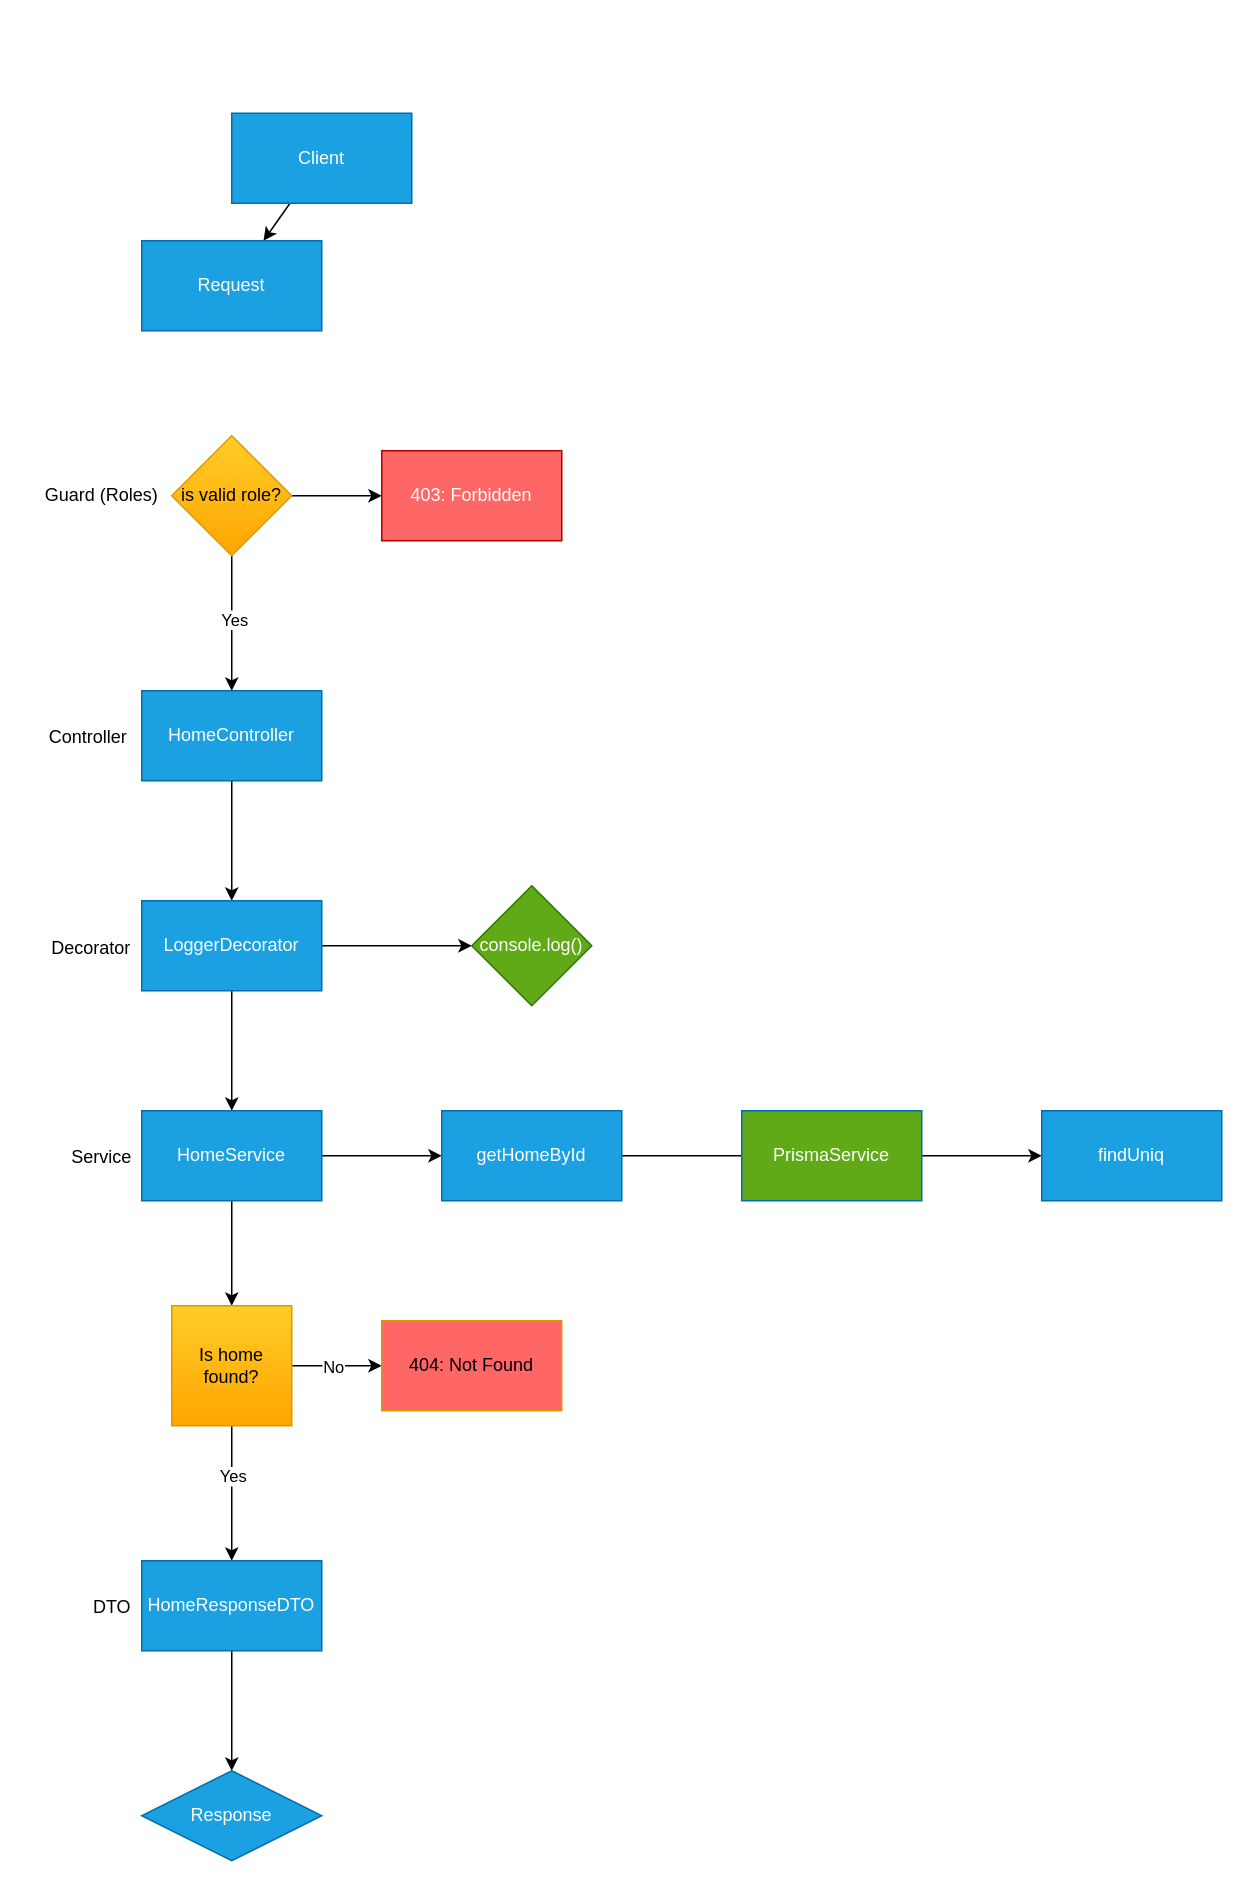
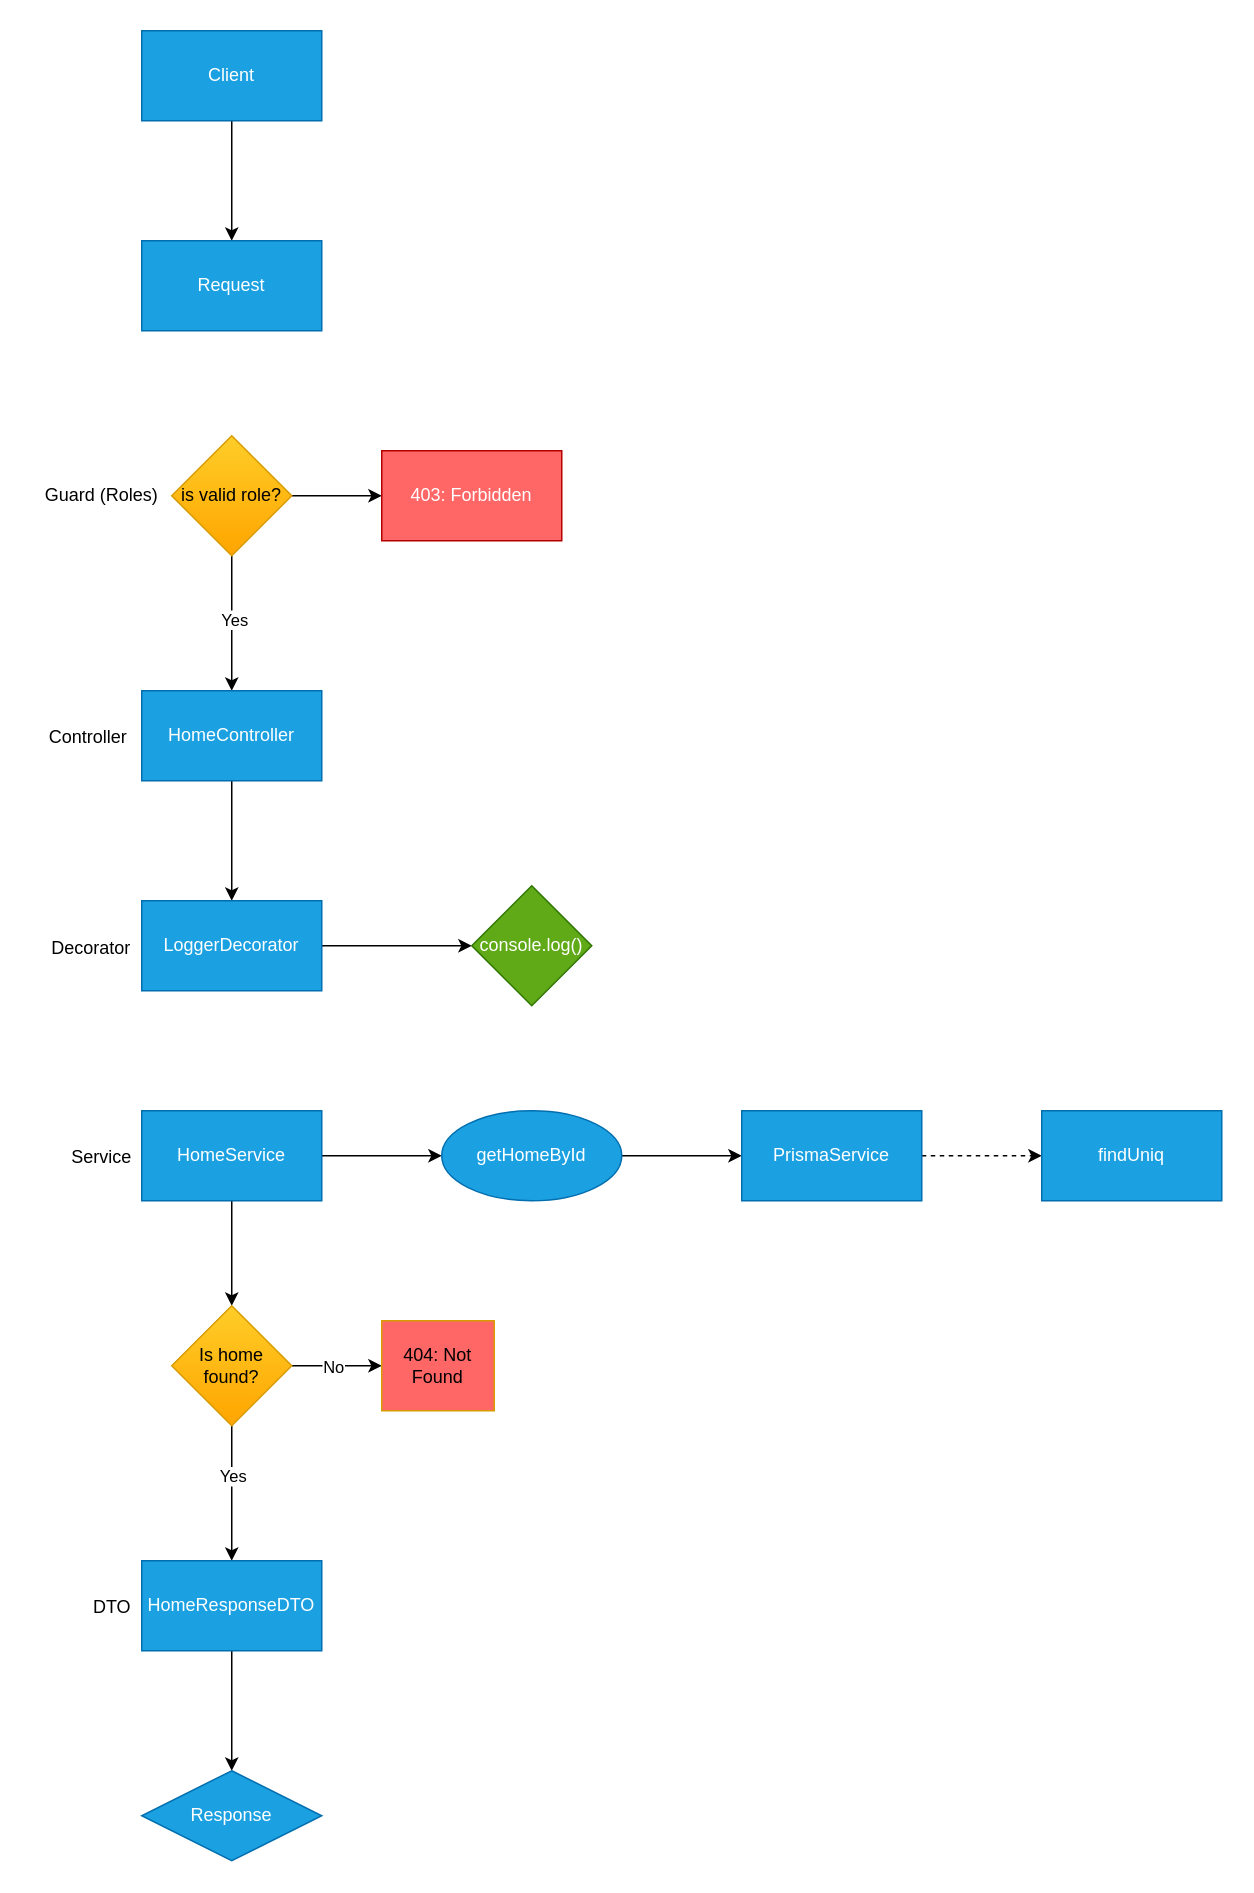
(322, 158) -> (232, 76)
(232, 1046) -> none
(532, 1156) -> (532, 1156)
(735, 1156) -> (730, 1156)
(832, 1156) -> (832, 1156)
(976, 1156) -> (976, 1156)
(232, 1366) -> (232, 1366)
(472, 1366) -> (438, 1366)
